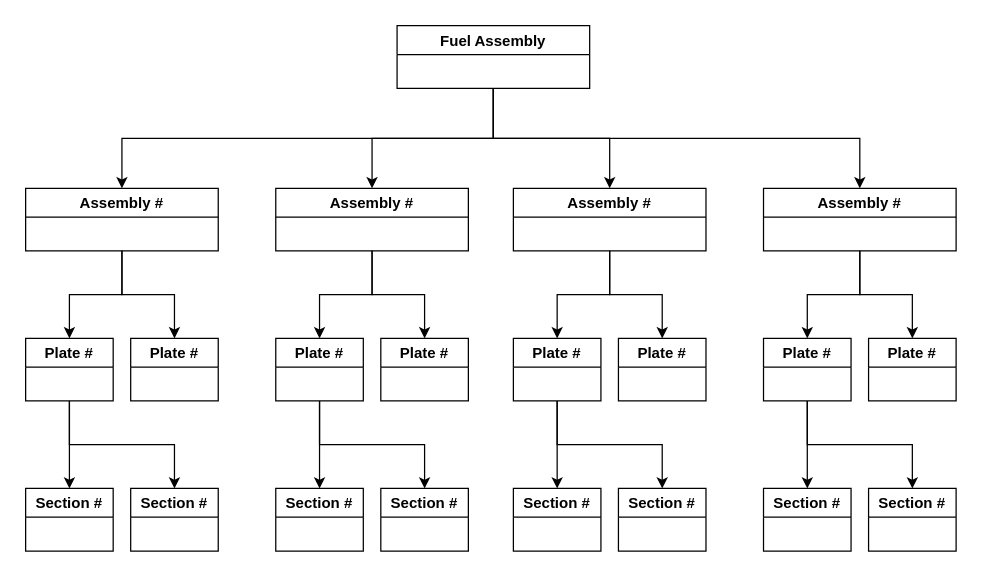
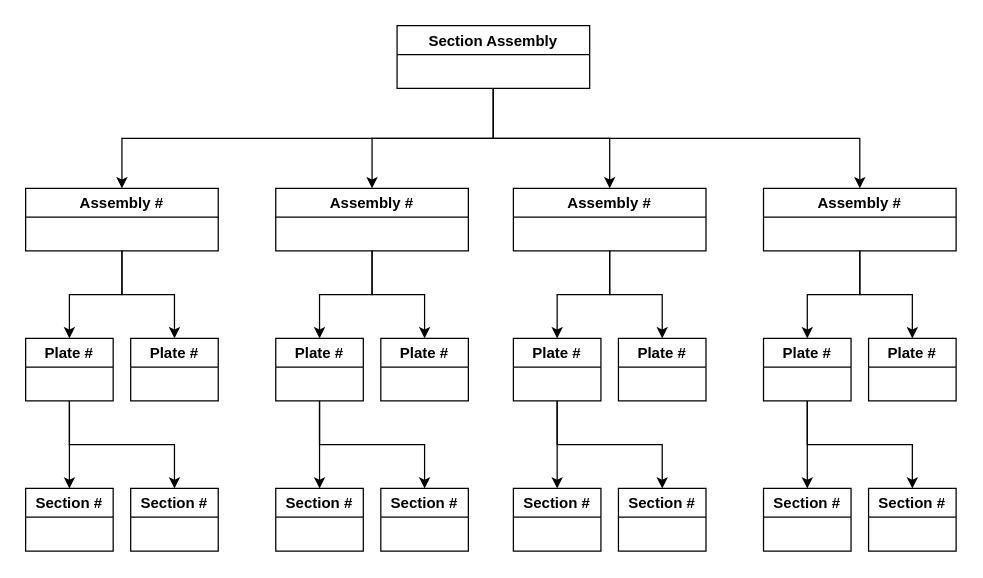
(493, 41) -> (493, 41)
